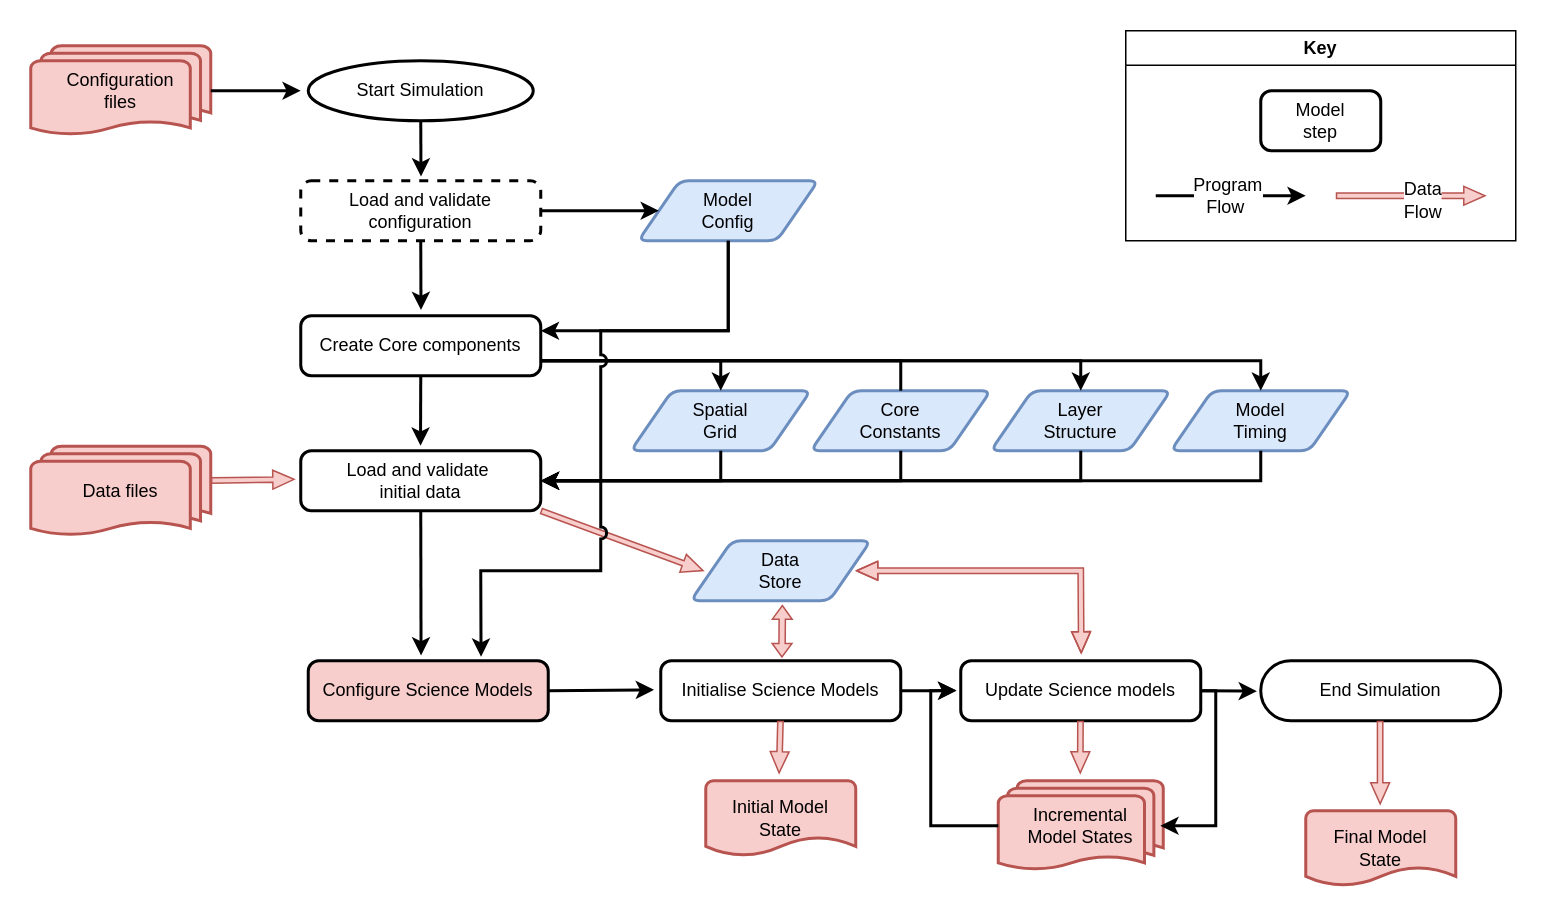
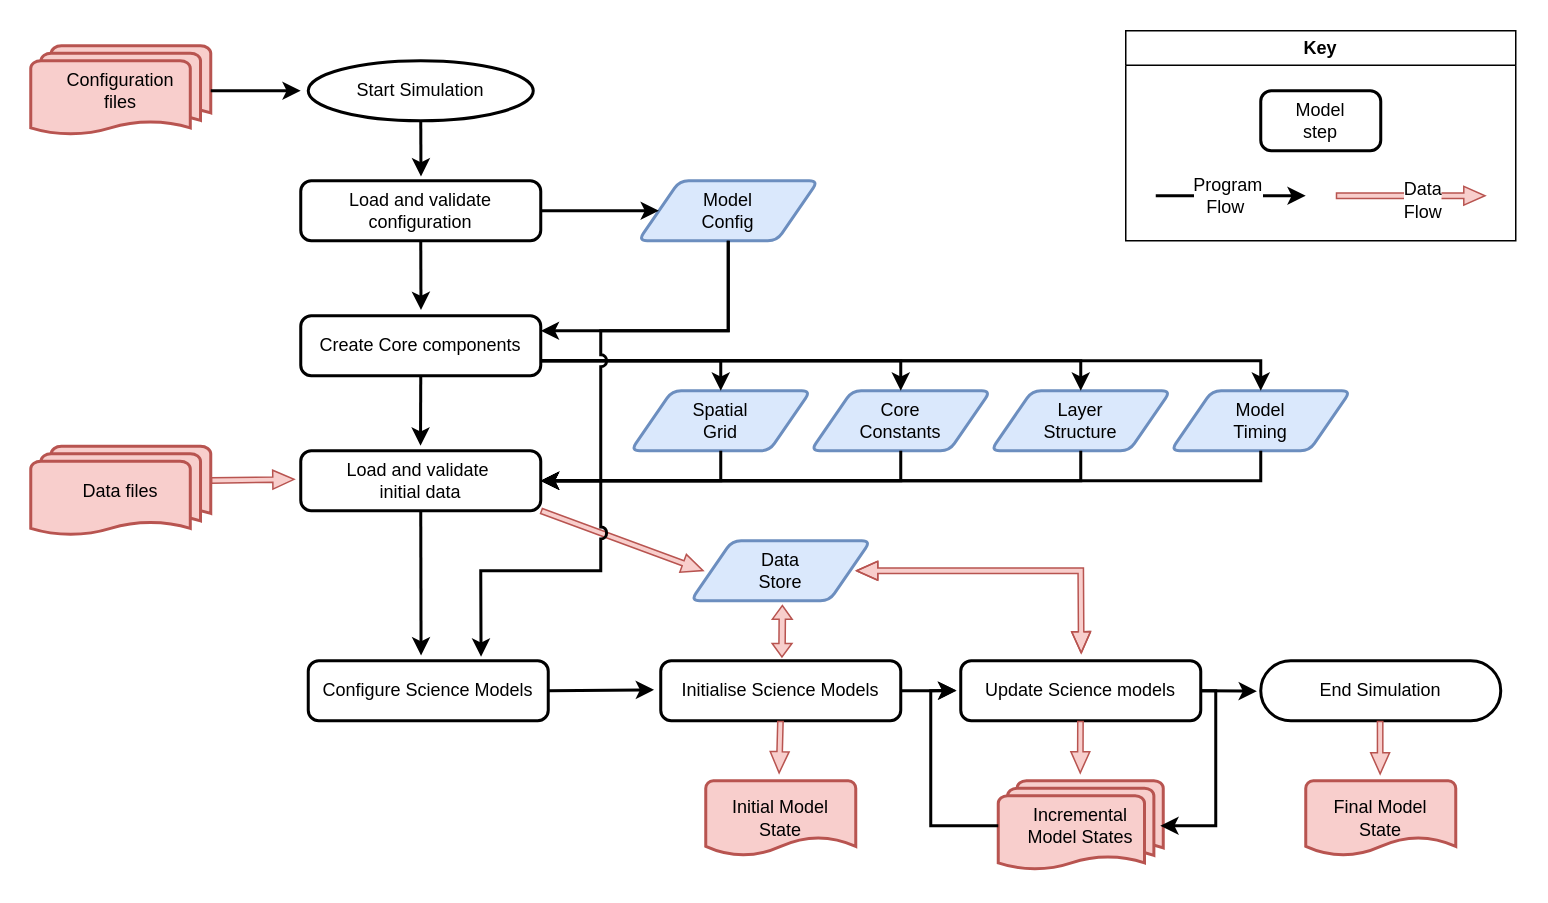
(421, 211) -> (421, 211)
(901, 382) -> (901, 375)
(428, 691) -> (428, 691)
(1381, 848) -> (1381, 818)
